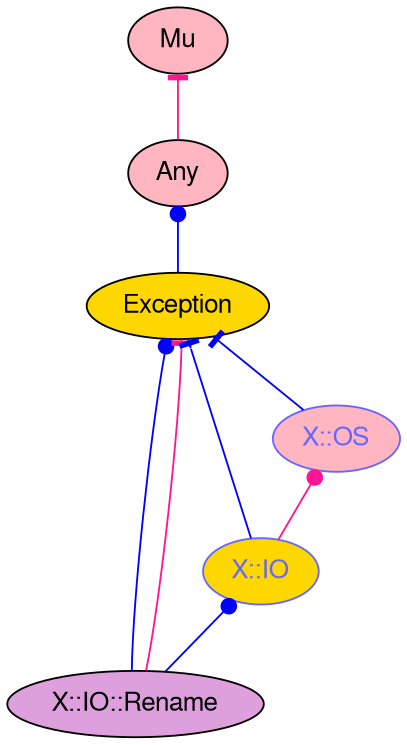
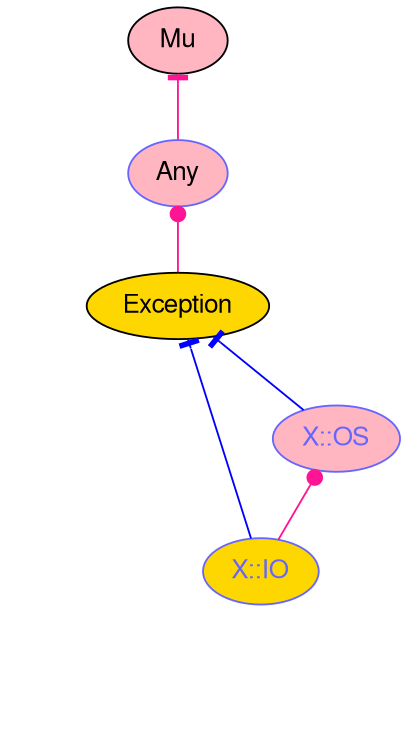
(178, 173) -> (178, 173)
(178, 247) -> (178, 247)
(136, 704) -> none
